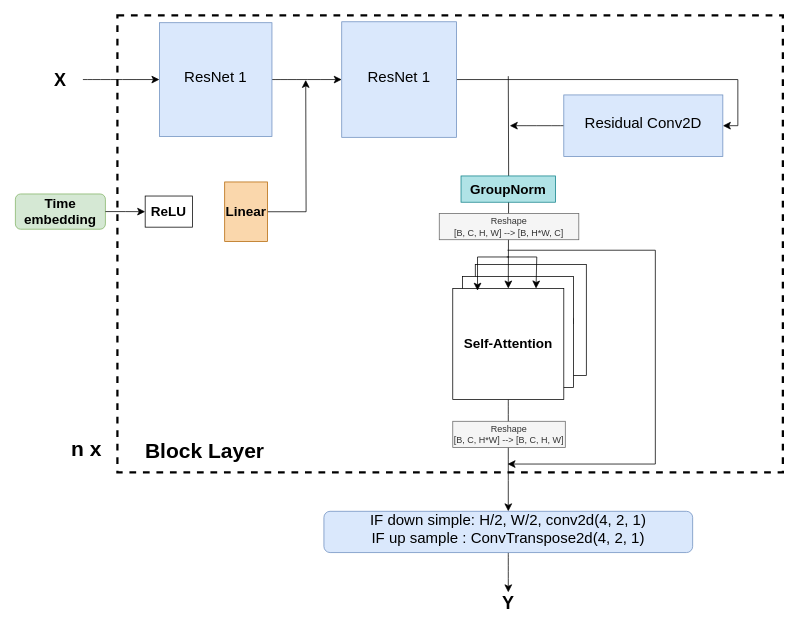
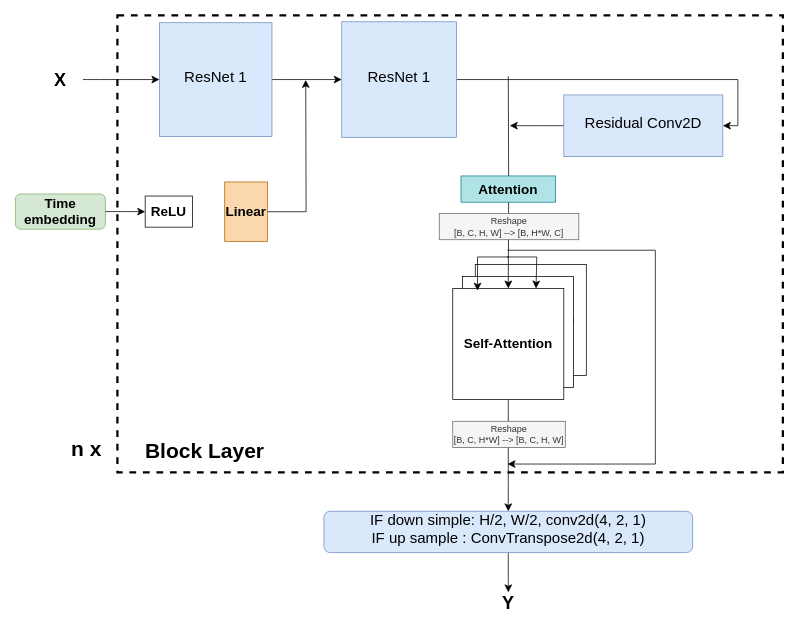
(508, 189) -> (508, 189)
